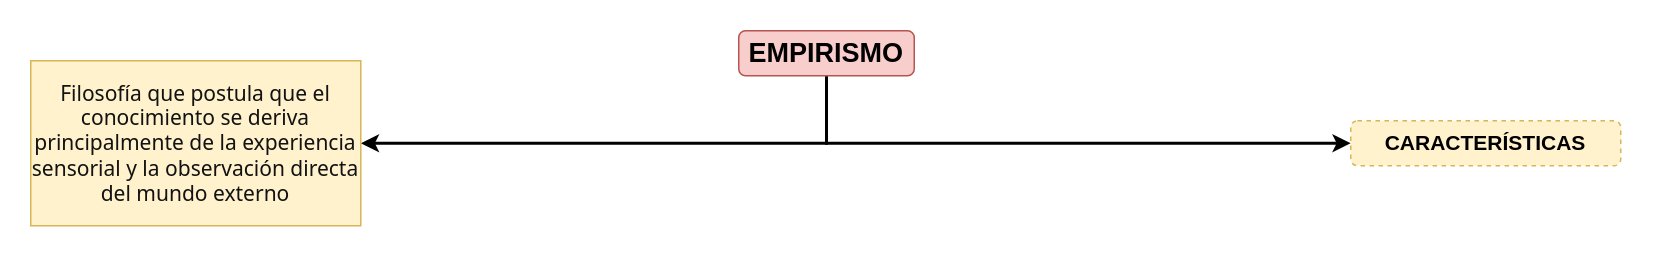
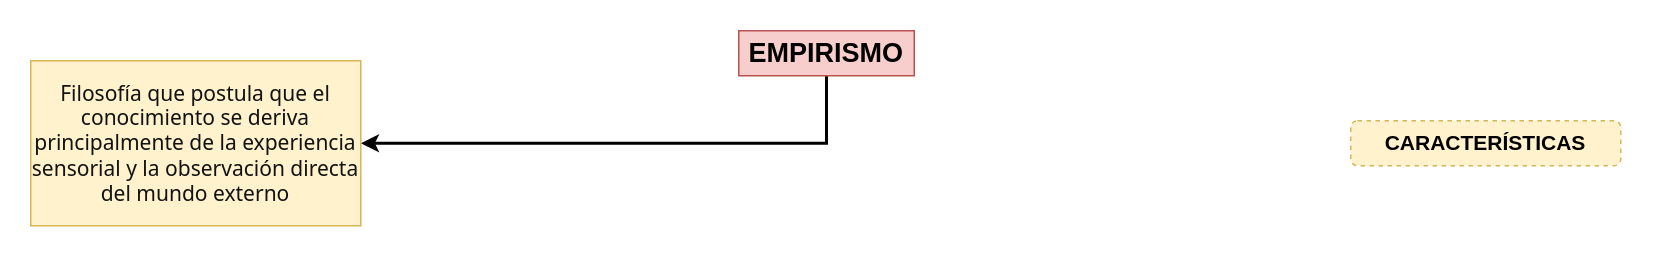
(827, 53) -> (827, 53)
(1083, 143) -> none
